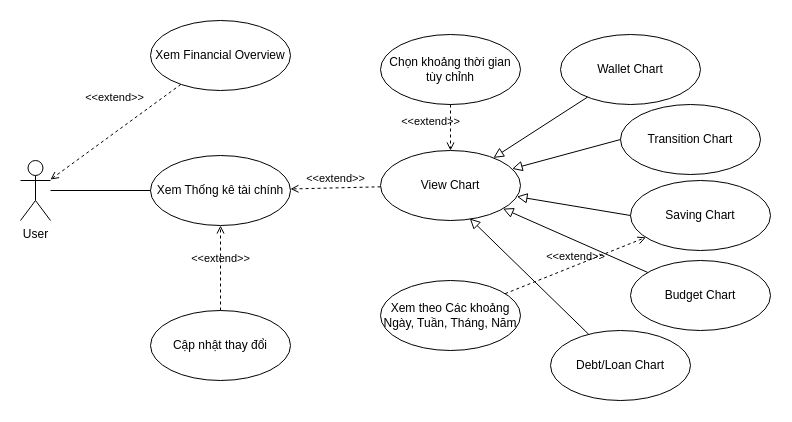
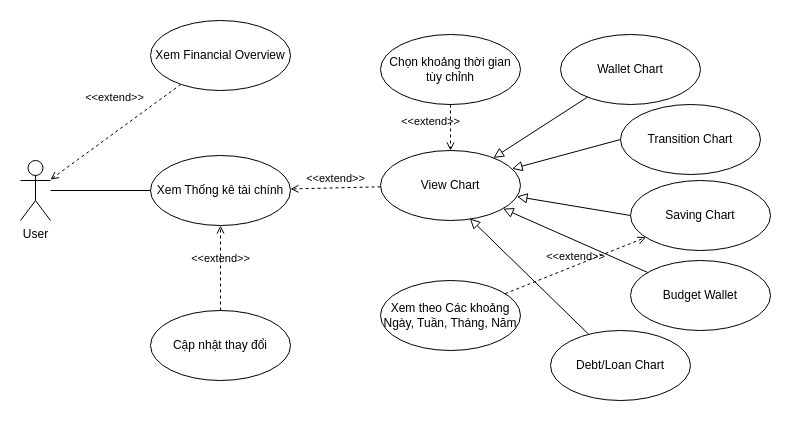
(701, 296) -> (701, 296)
